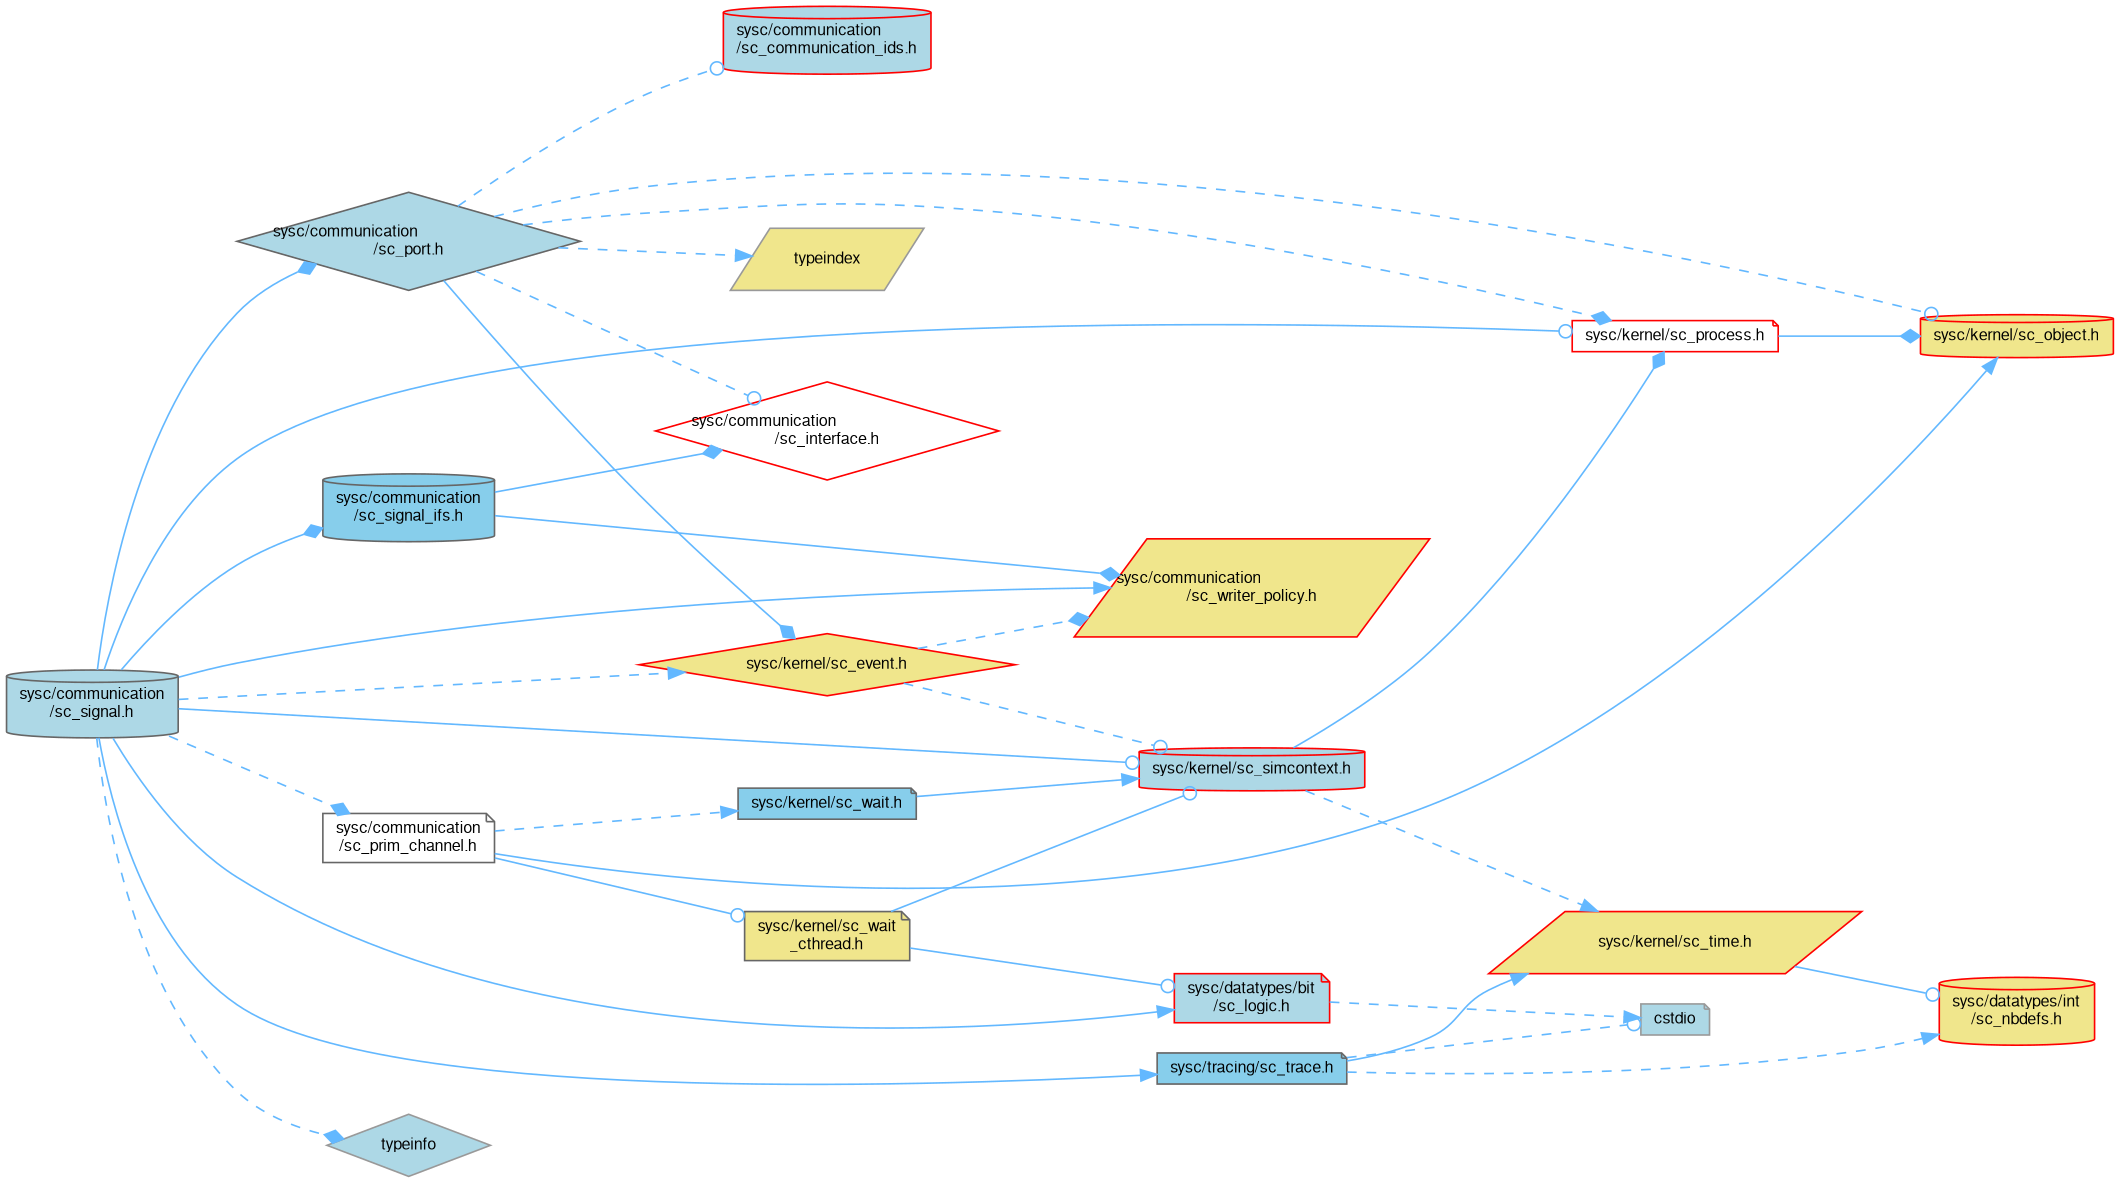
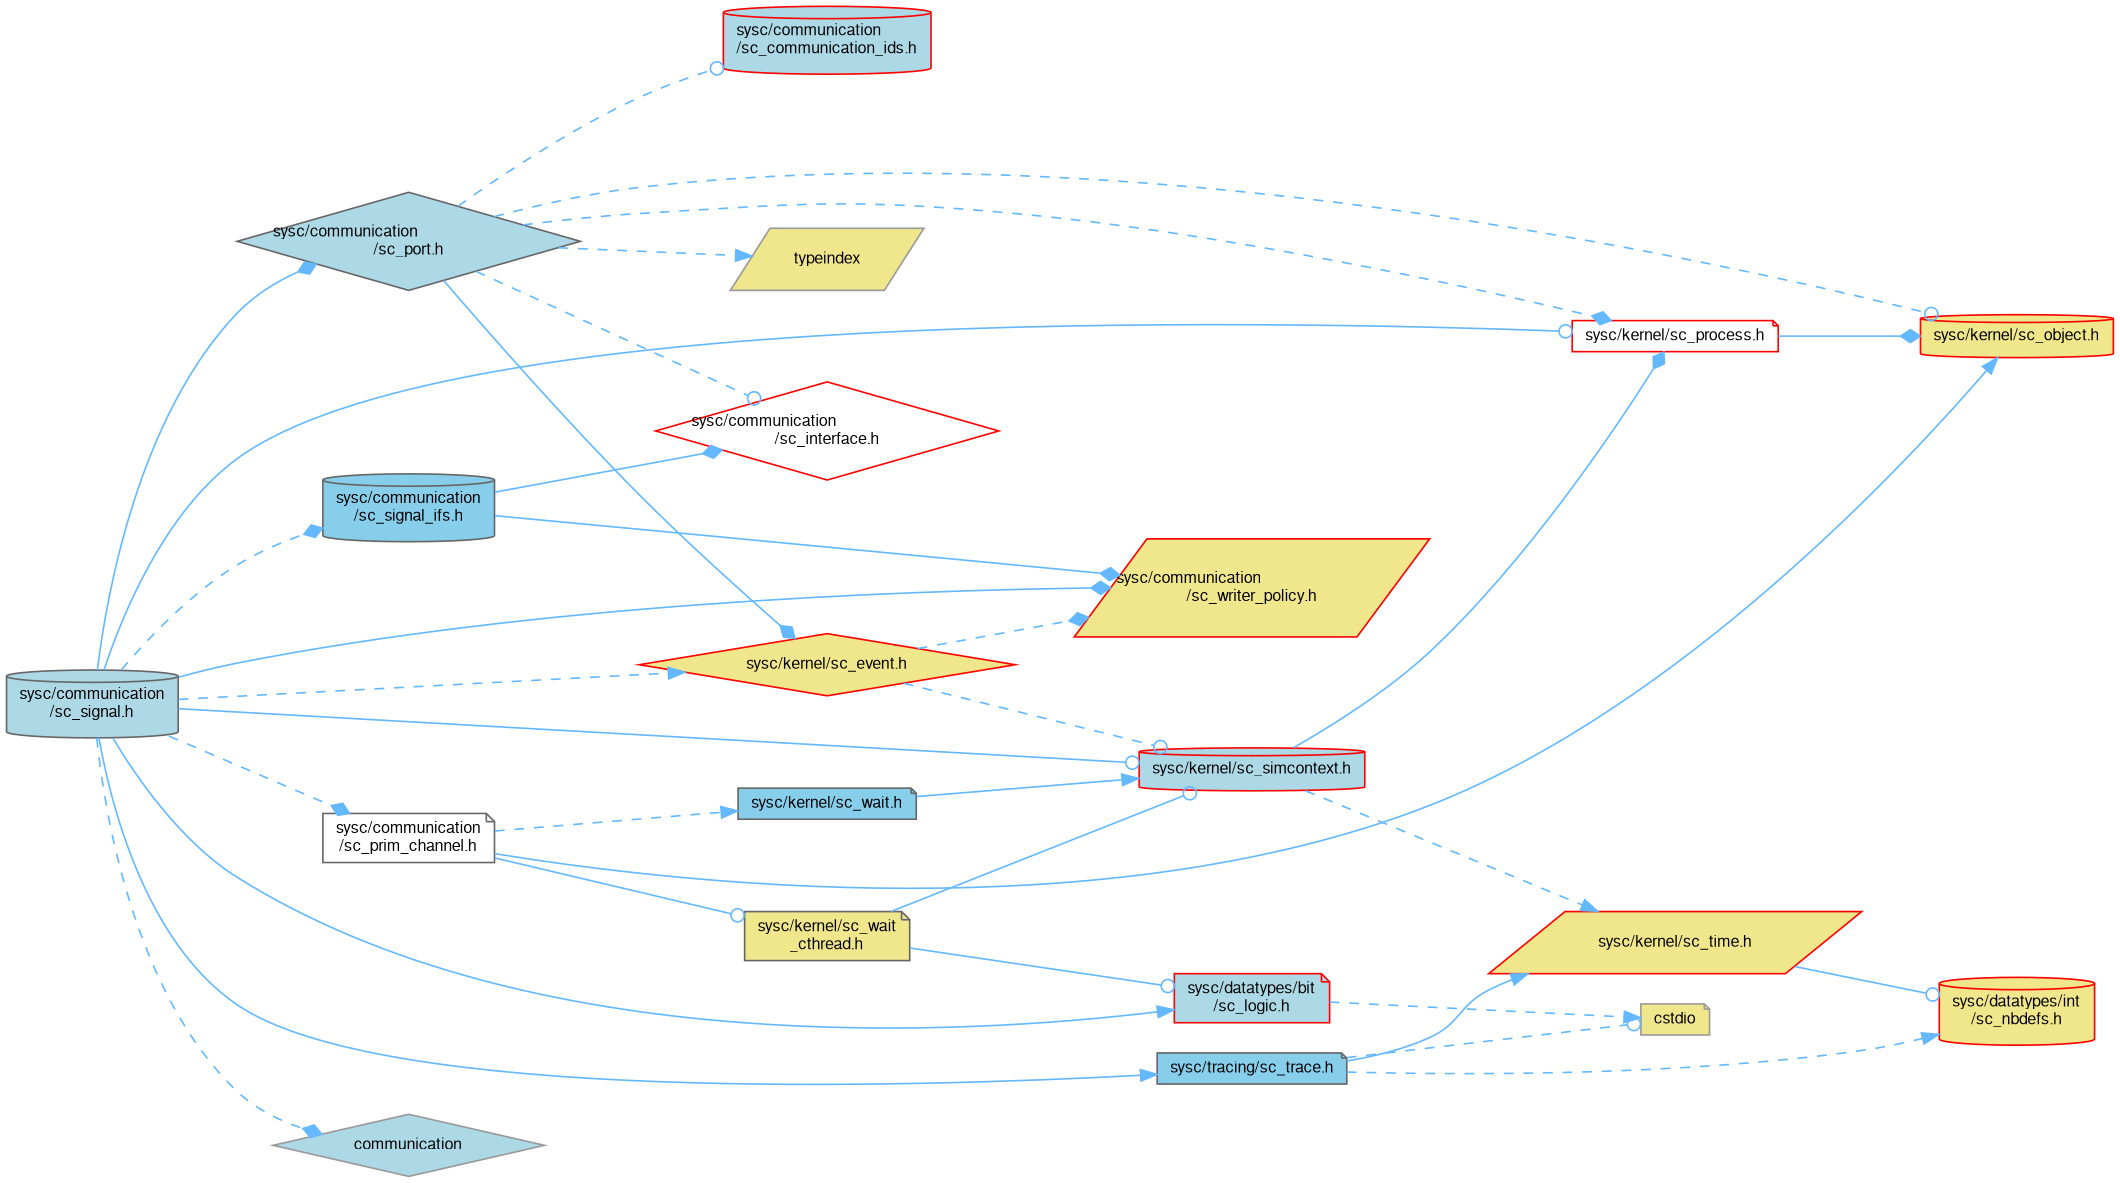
(203, 589) -> (203, 589)
(634, 610) -> (632, 610)
(1675, 1019) -> (1675, 1019)
(409, 1145) -> (409, 1145)
